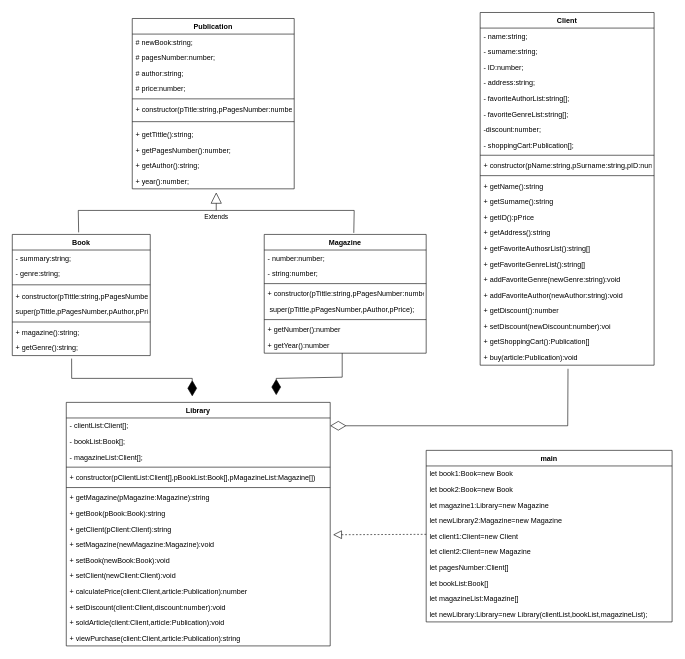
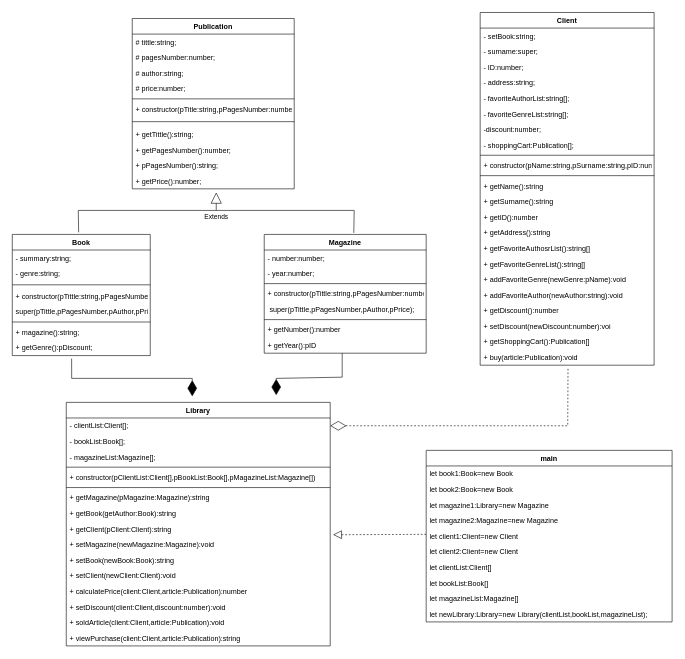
(509, 36) -> (515, 36)
(166, 42) -> (162, 42)
(515, 52) -> (514, 52)
(175, 166) -> (181, 166)
(166, 181) -> (173, 181)
(514, 217) -> (515, 217)
(297, 274) -> (294, 274)
(560, 280) -> (558, 280)
(303, 346) -> (297, 346)
(53, 348) -> (59, 348)
(485, 426) -> (485, 426)
(112, 457) -> (117, 457)
(123, 514) -> (131, 514)
(498, 521) -> (494, 521)
(484, 552) -> (479, 552)
(123, 560) -> (127, 560)
(473, 568) -> (468, 568)
